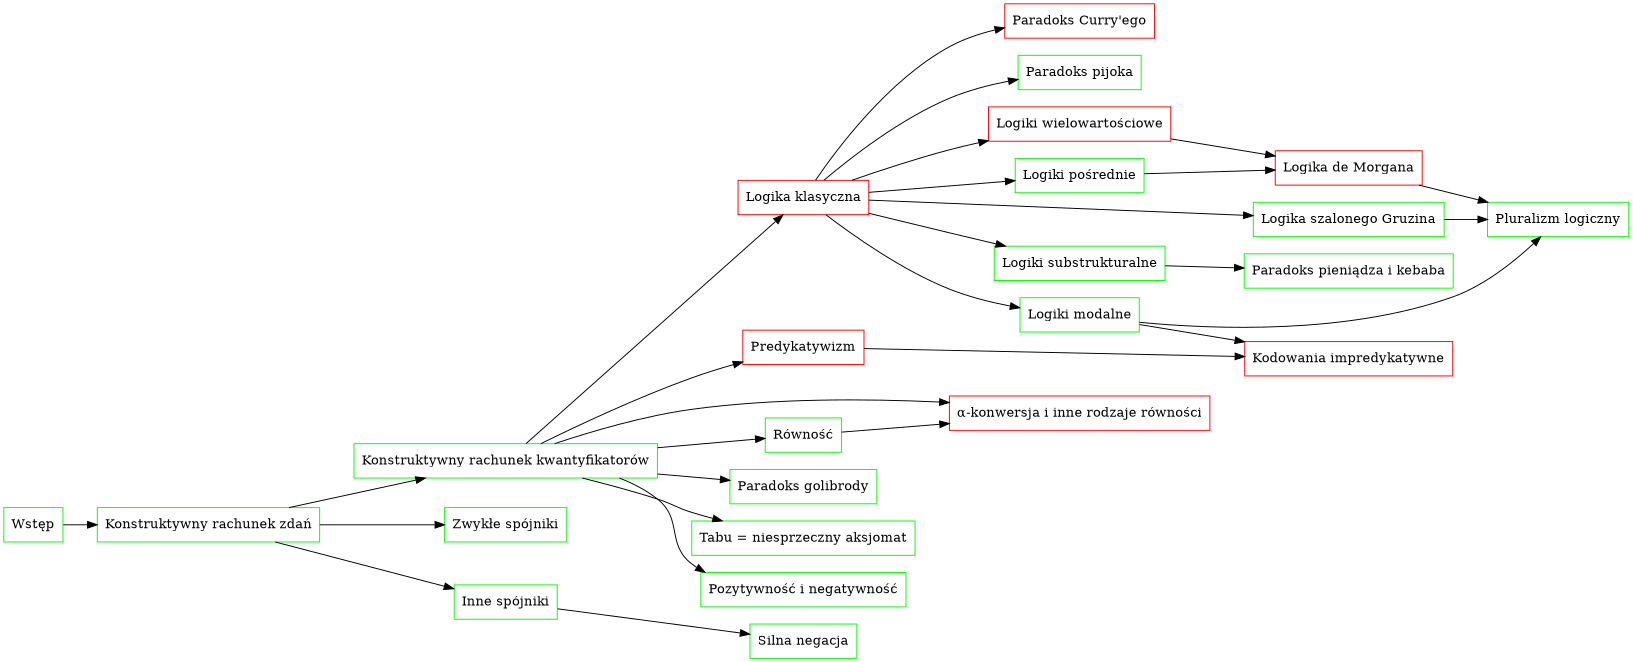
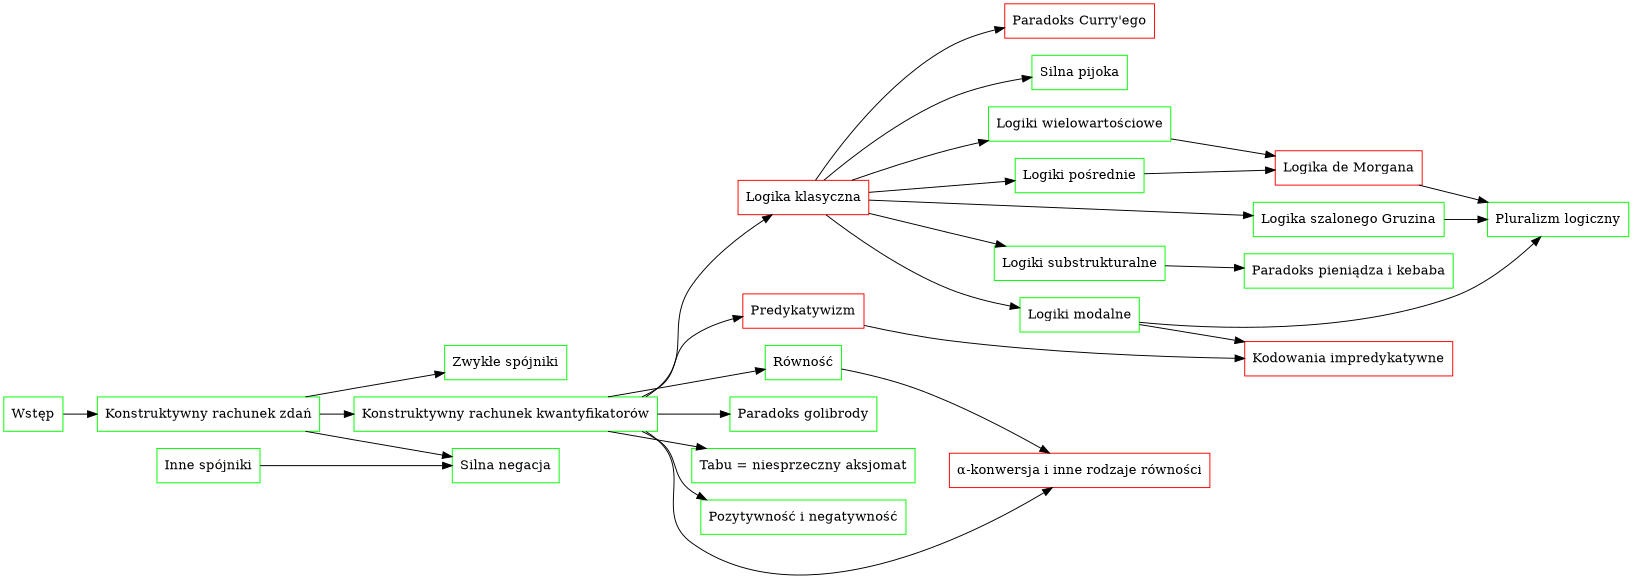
(1080, 73) -> (1080, 73)
(1080, 124) -> (1080, 124)
(360, 564) -> (374, 443)
